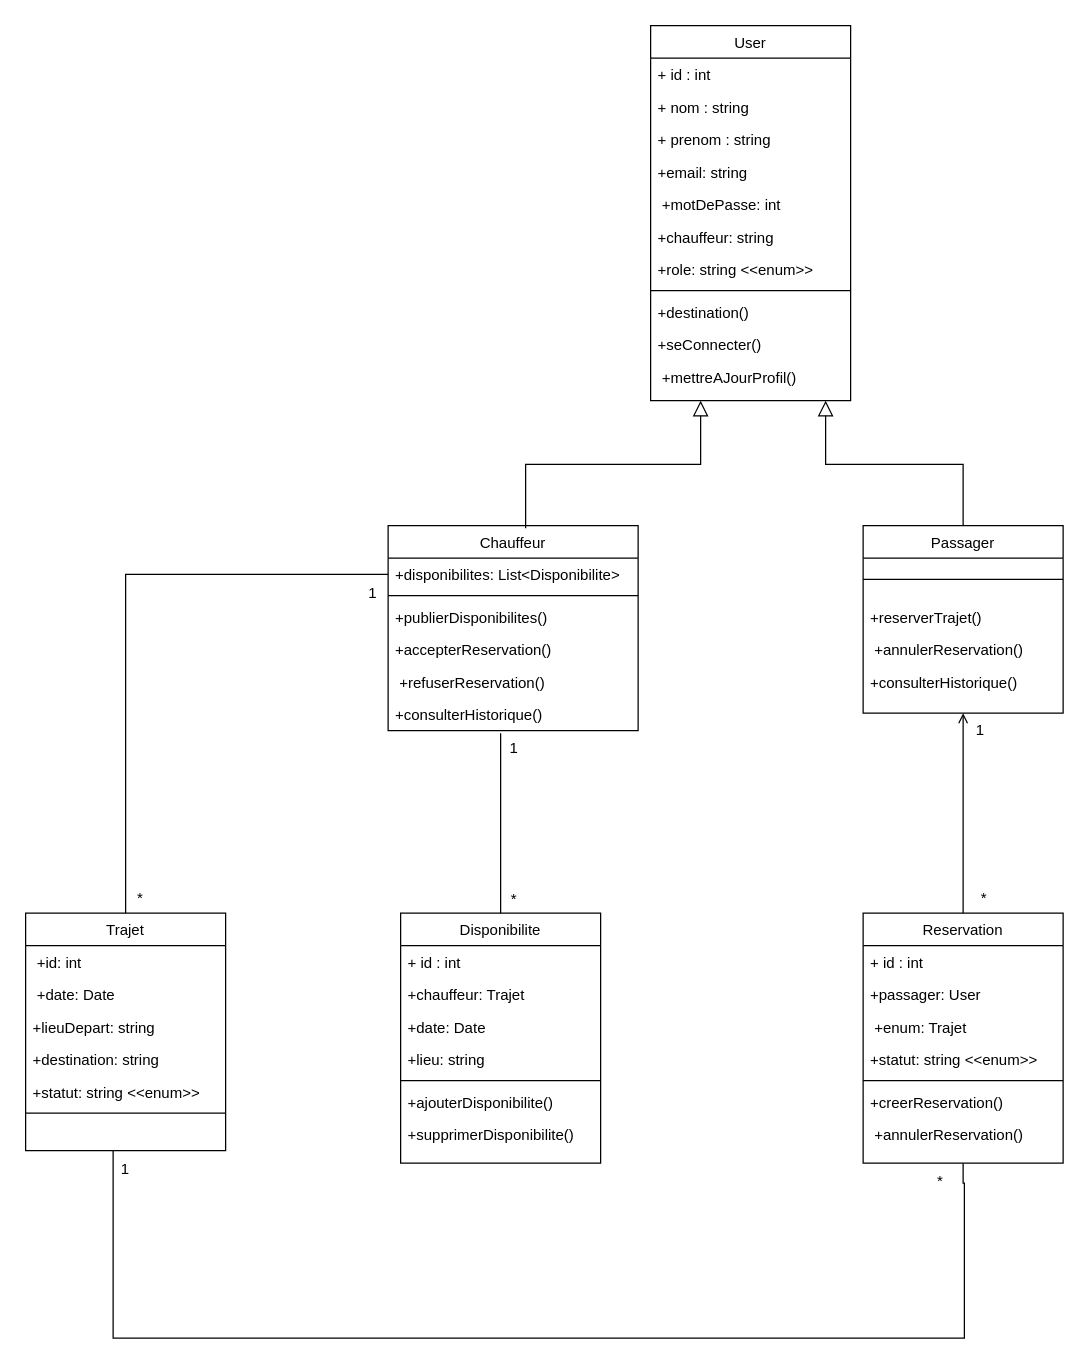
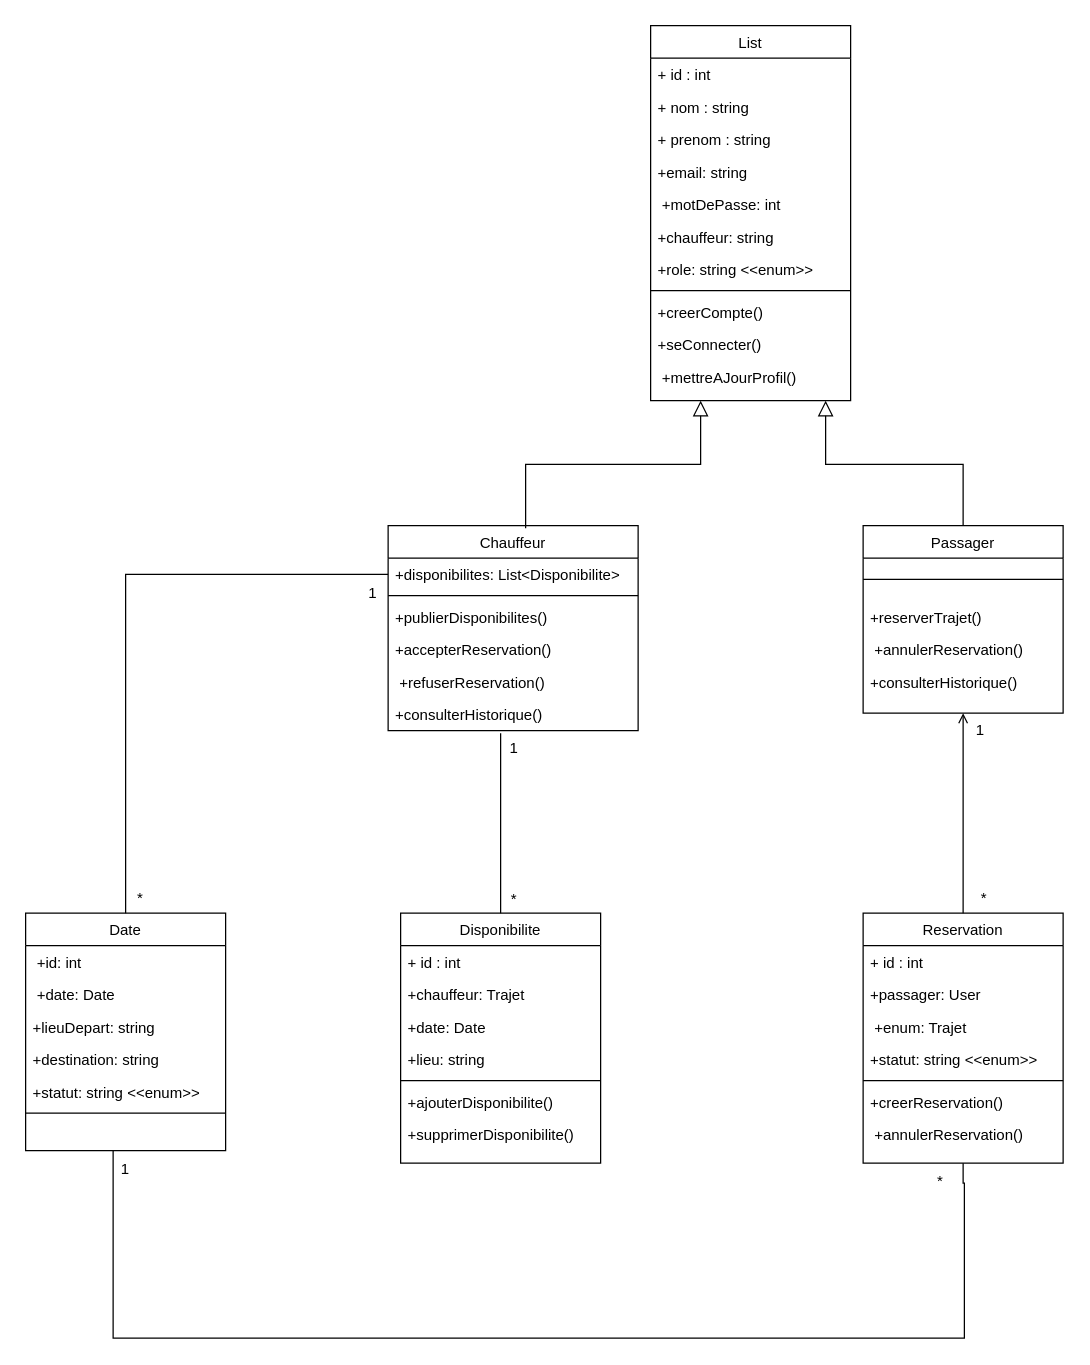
(750, 43) -> (750, 43)
(712, 313) -> (716, 313)
(125, 930) -> (125, 930)
